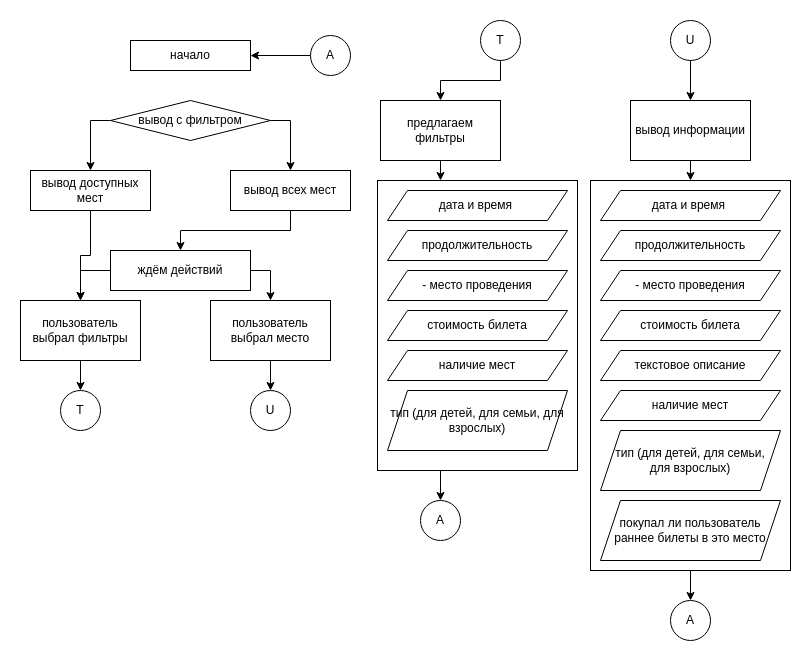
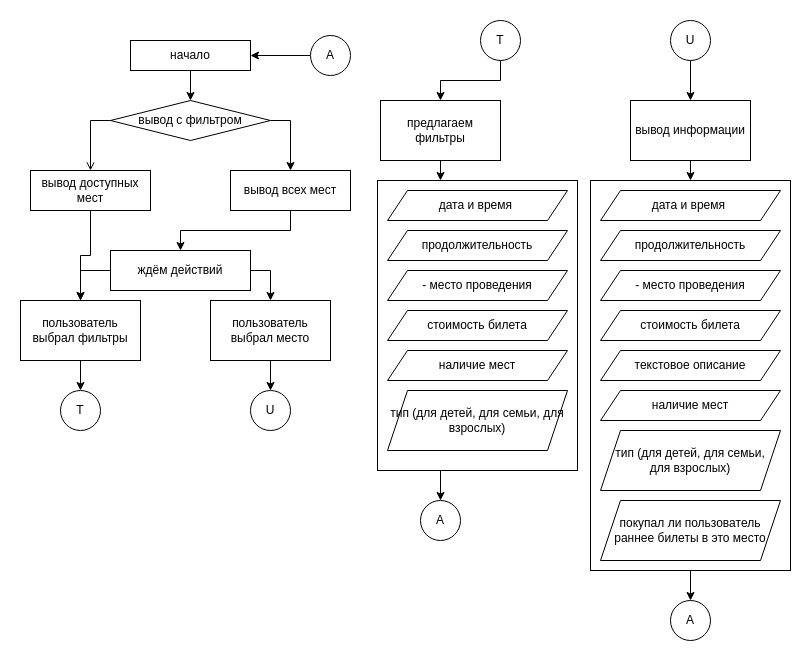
none -> (191, 82)
(91, 162) -> (91, 164)
